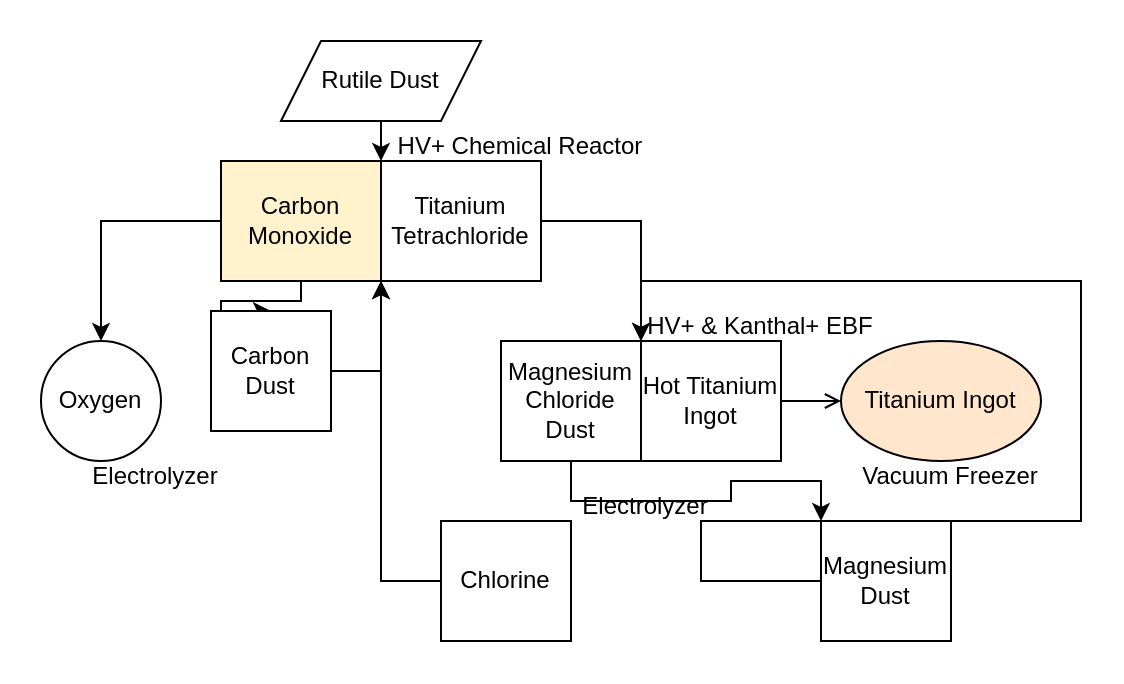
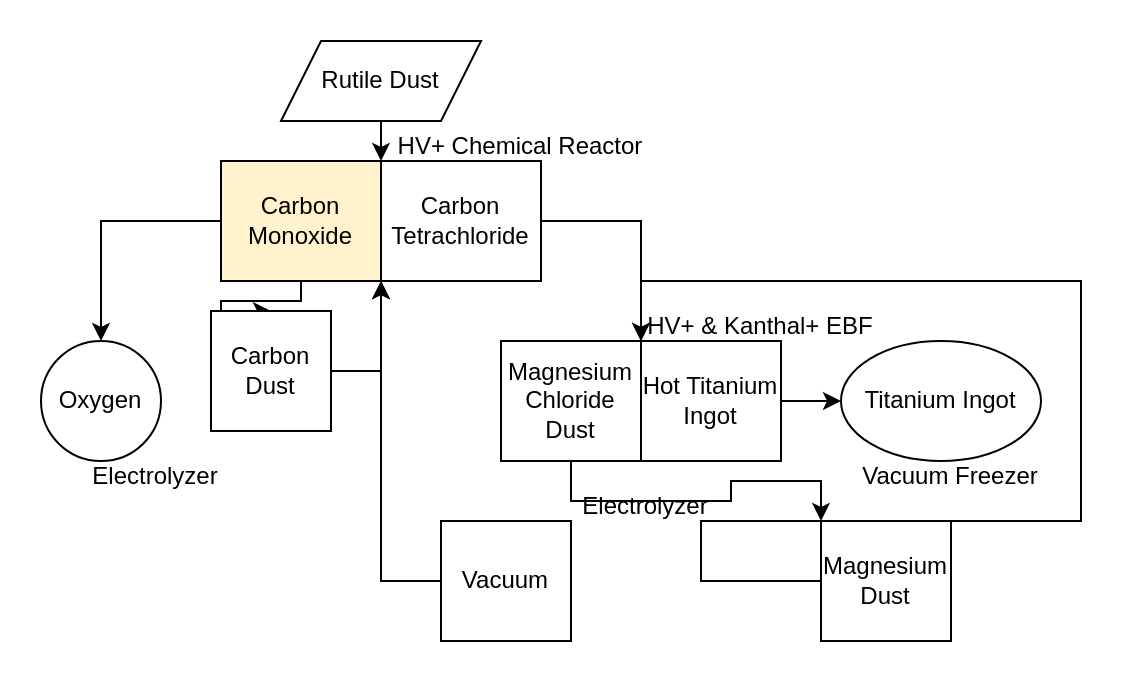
(461, 221) -> (461, 221)
(828, 401) -> (826, 401)
(941, 401) -> (941, 401)
(506, 581) -> (506, 581)
